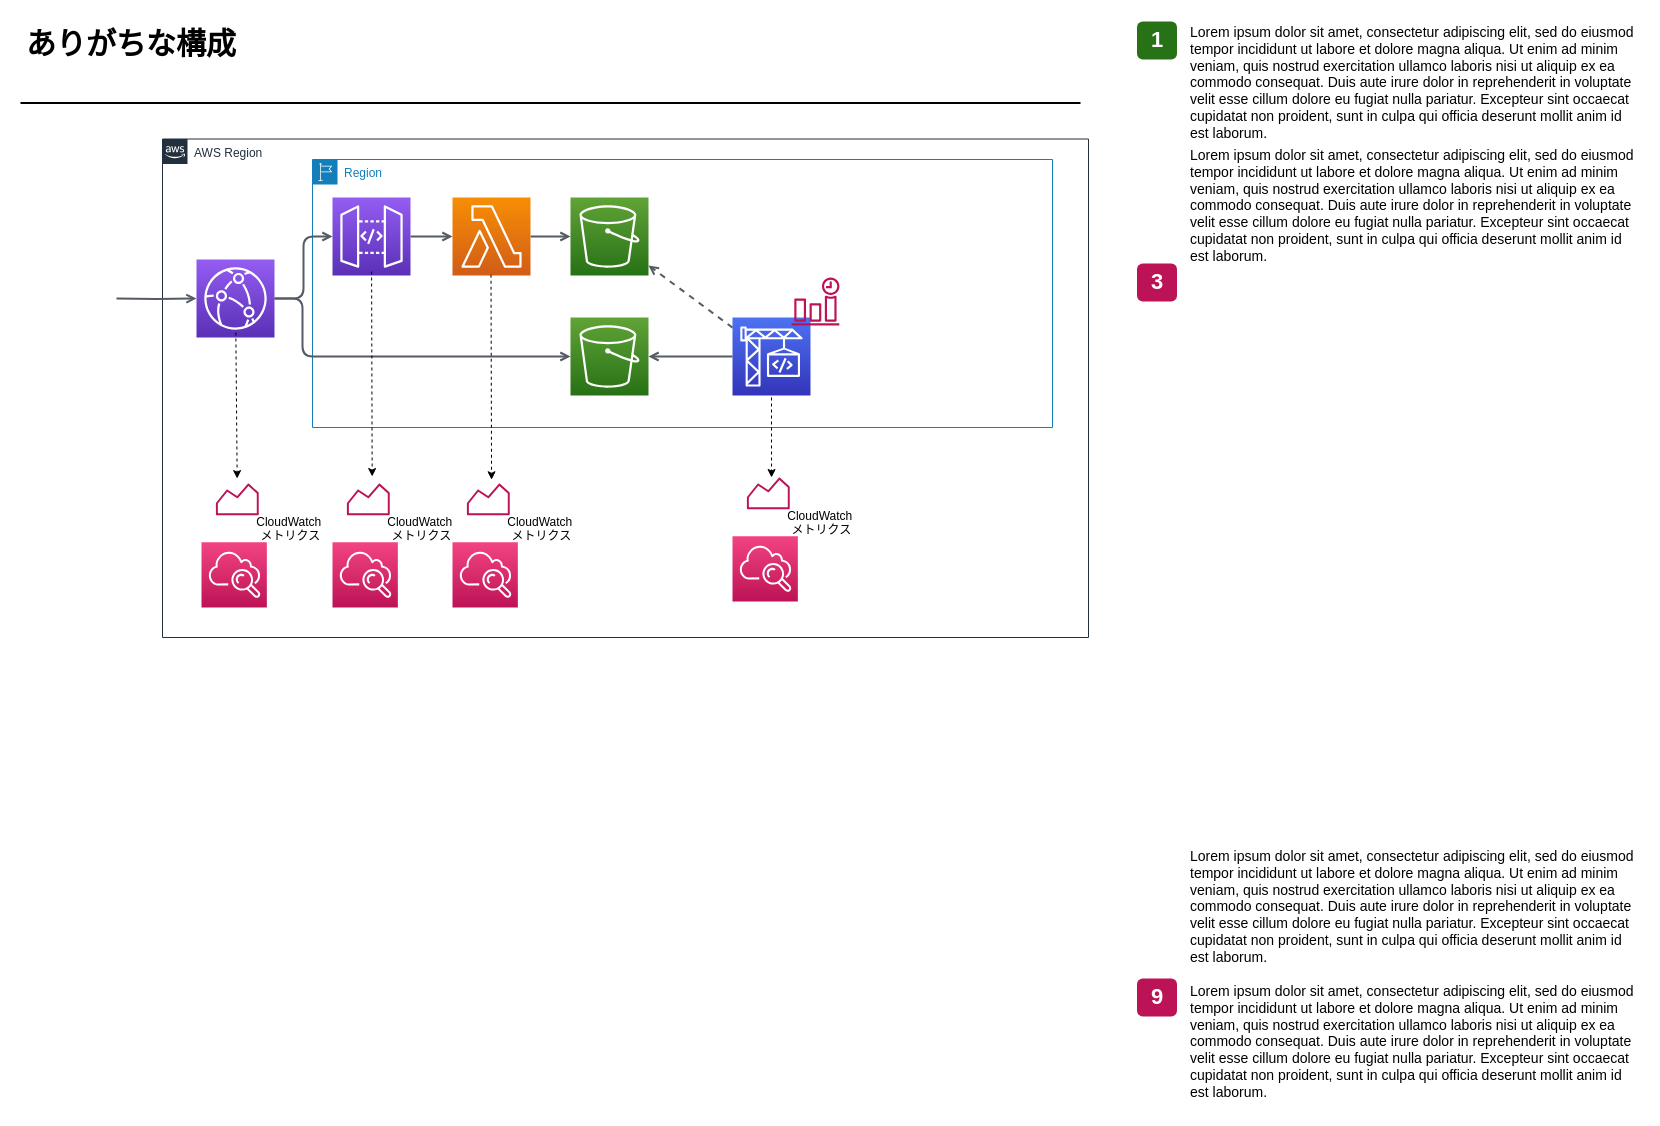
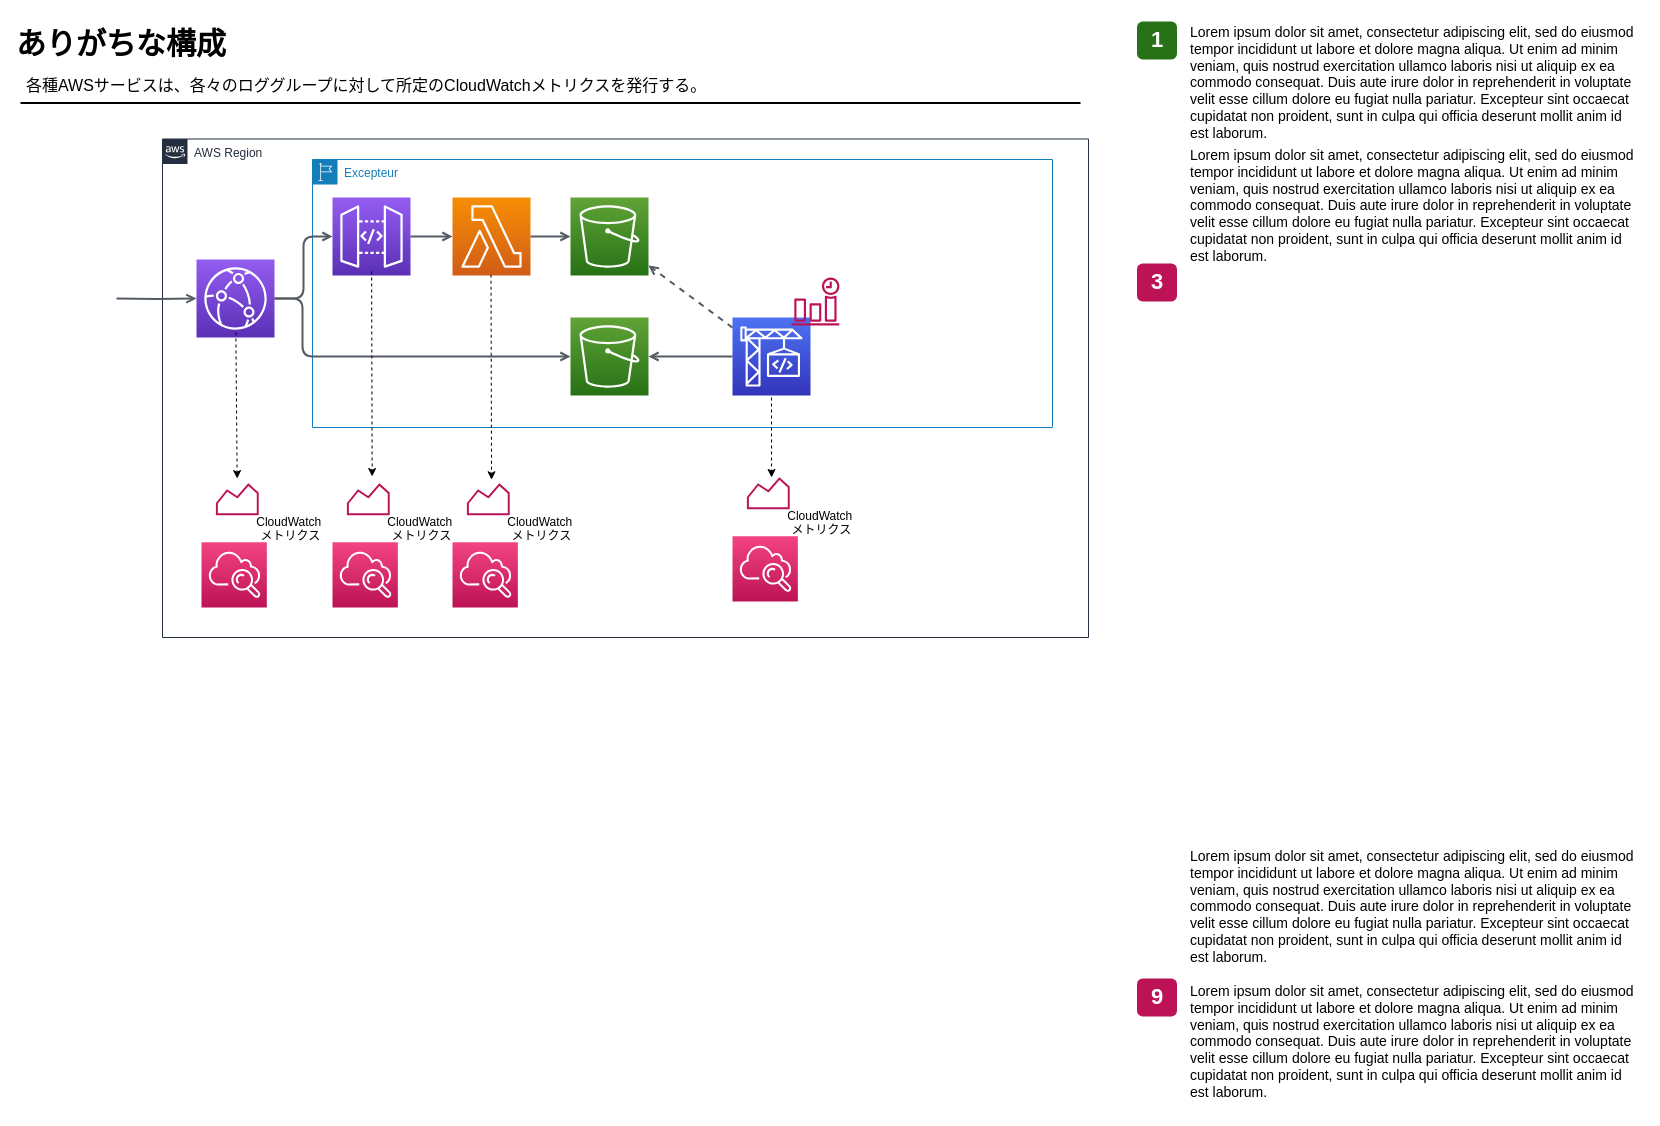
(140, 43) -> (130, 43)
none -> (370, 83)
(363, 174) -> (375, 174)
